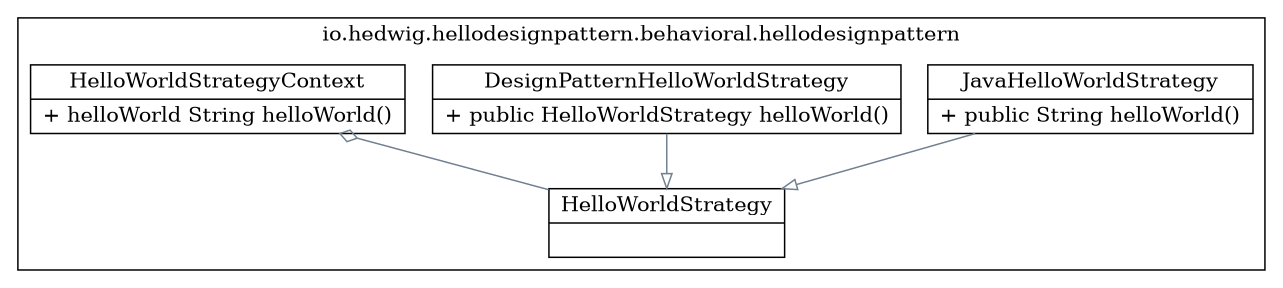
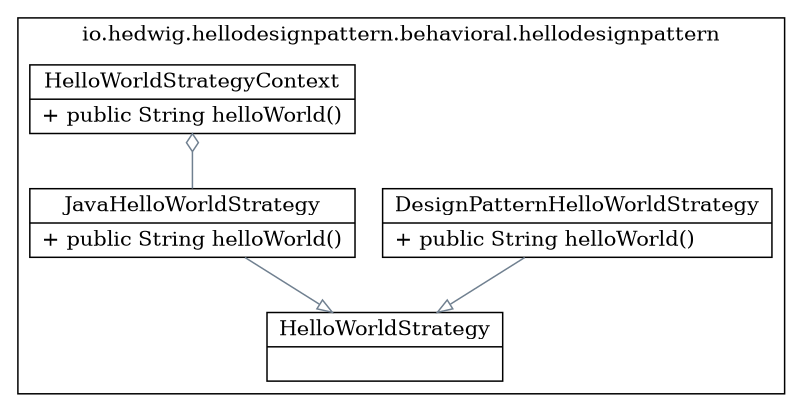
(218, 116) -> (192, 116)
(667, 116) -> (545, 239)
(453, 164) -> (192, 170)
